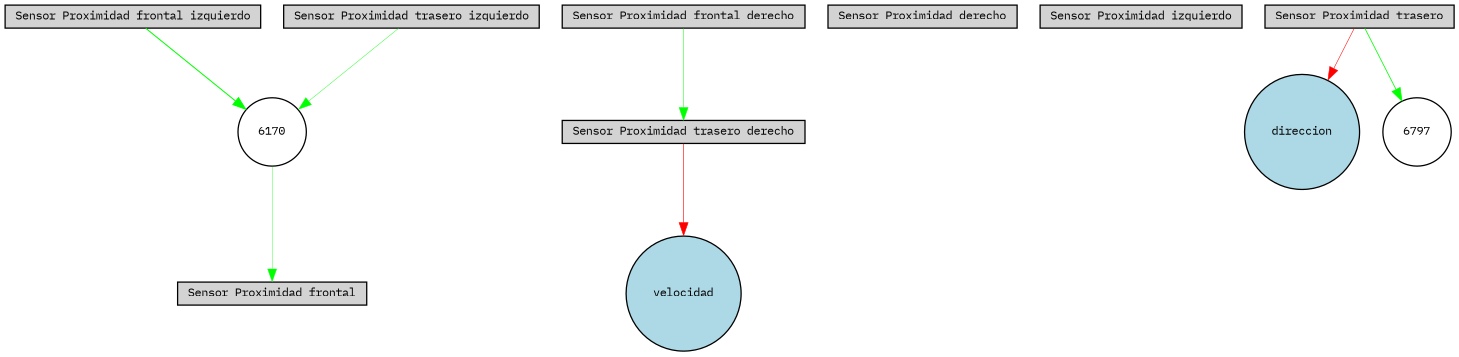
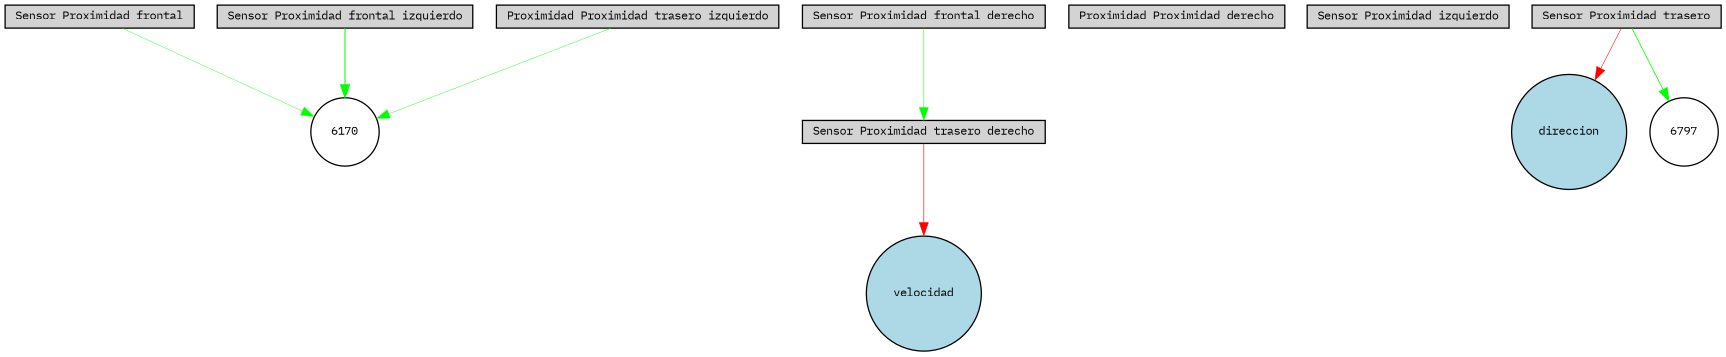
(411, 17) -> (638, 17)
(923, 17) -> (1177, 17)
(272, 218) -> (212, 70)
